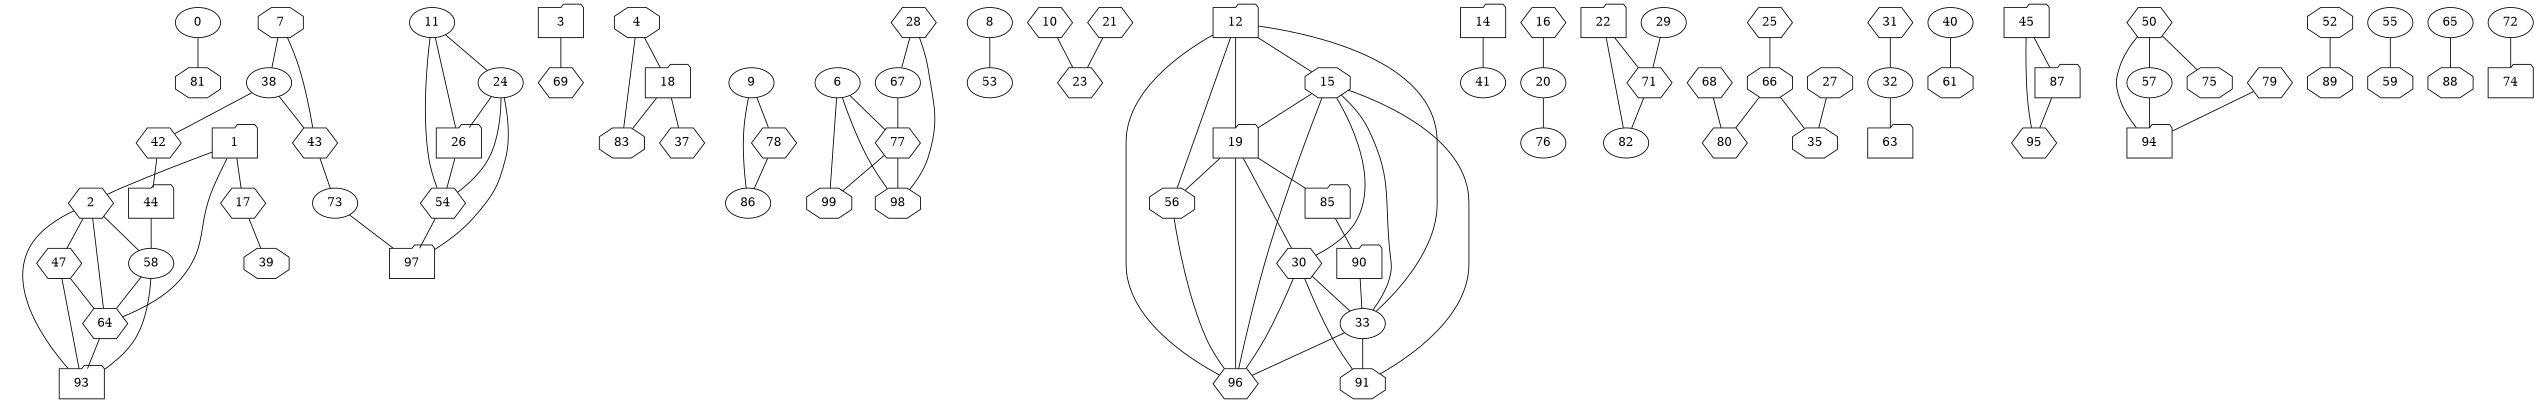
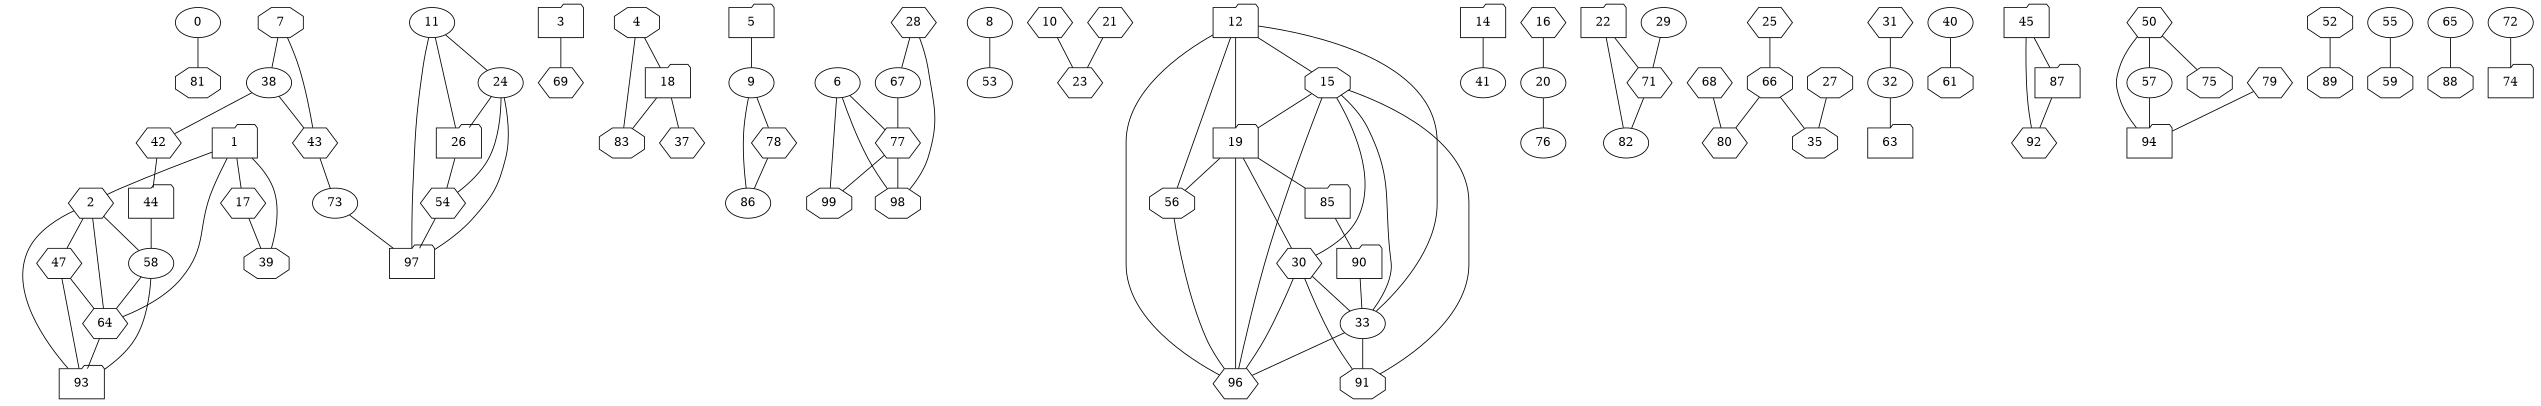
none -> (751, 23)
(425, 113) -> (415, 143)
(2034, 143) -> (2034, 143)
none -> (276, 200)
